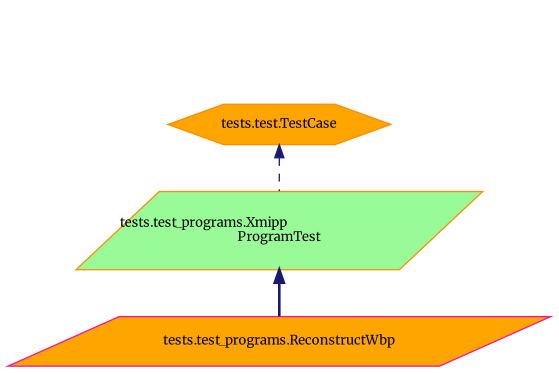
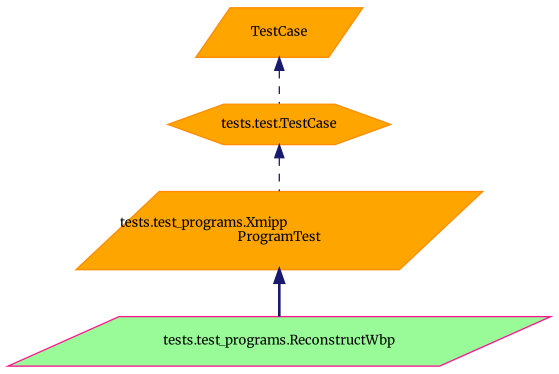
none -> (279, 33)
(279, 231) -> (279, 231)
(279, 341) -> (279, 341)
